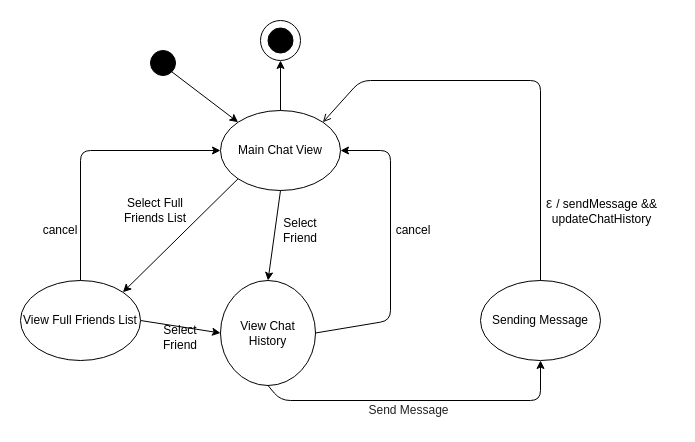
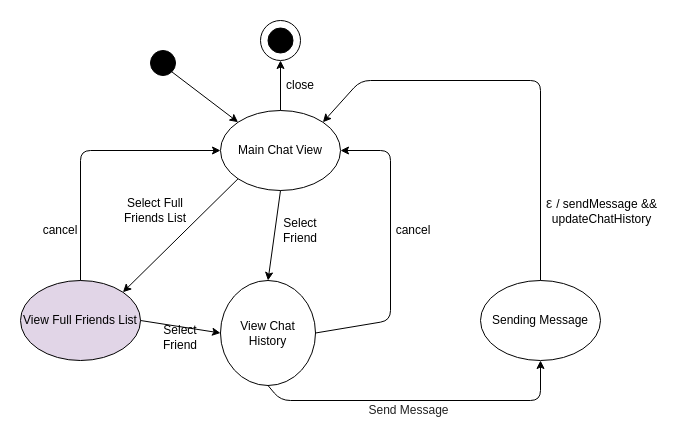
none -> (301, 86)
(327, 118) -> (329, 116)
(81, 321) -> (81, 321)
